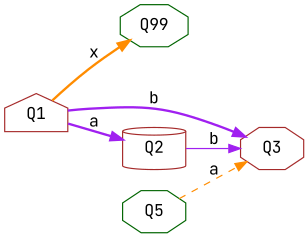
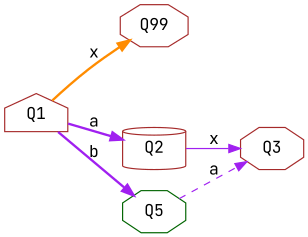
(154, 26) -> (154, 26)
(153, 109) -> (91, 160)
(214, 140) -> (214, 140)
(208, 183) -> (208, 183)
